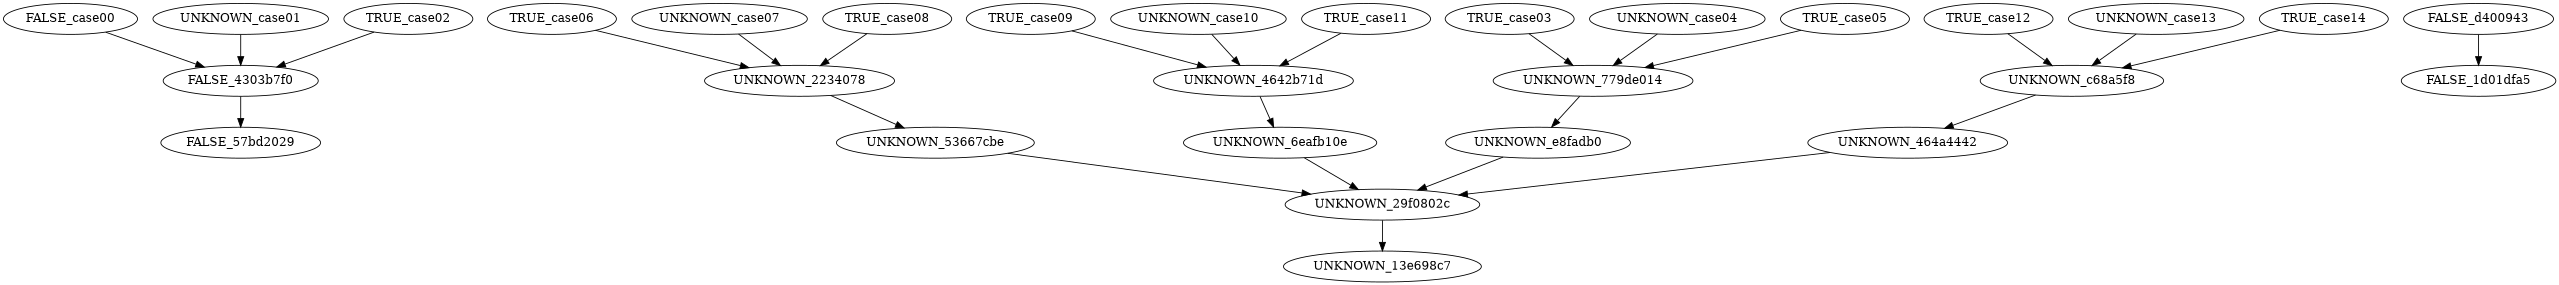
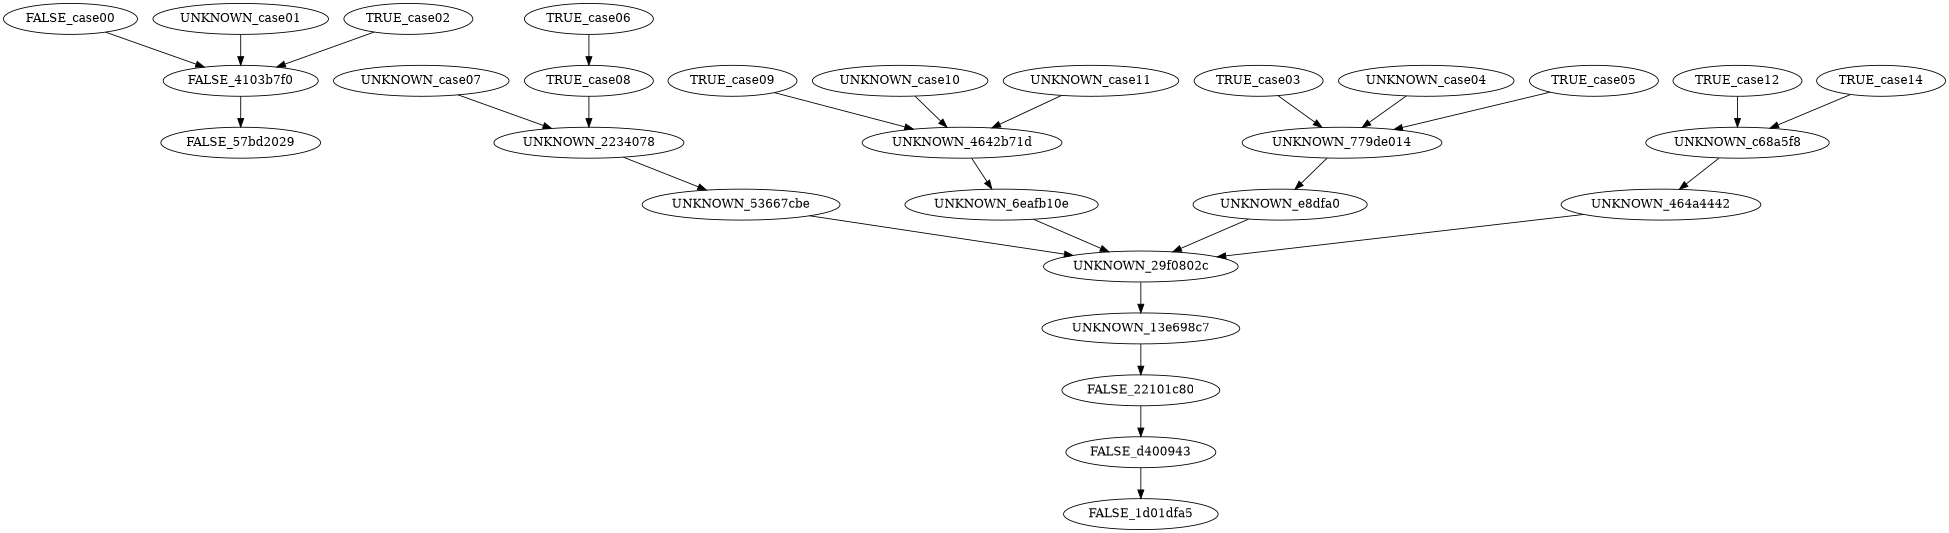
(1366, 19) -> (1091, 81)
(2156, 19) -> none
(668, 48) -> (589, 46)
(241, 81) -> (241, 81)
(1538, 143) -> (1280, 205)
none -> (1141, 390)
